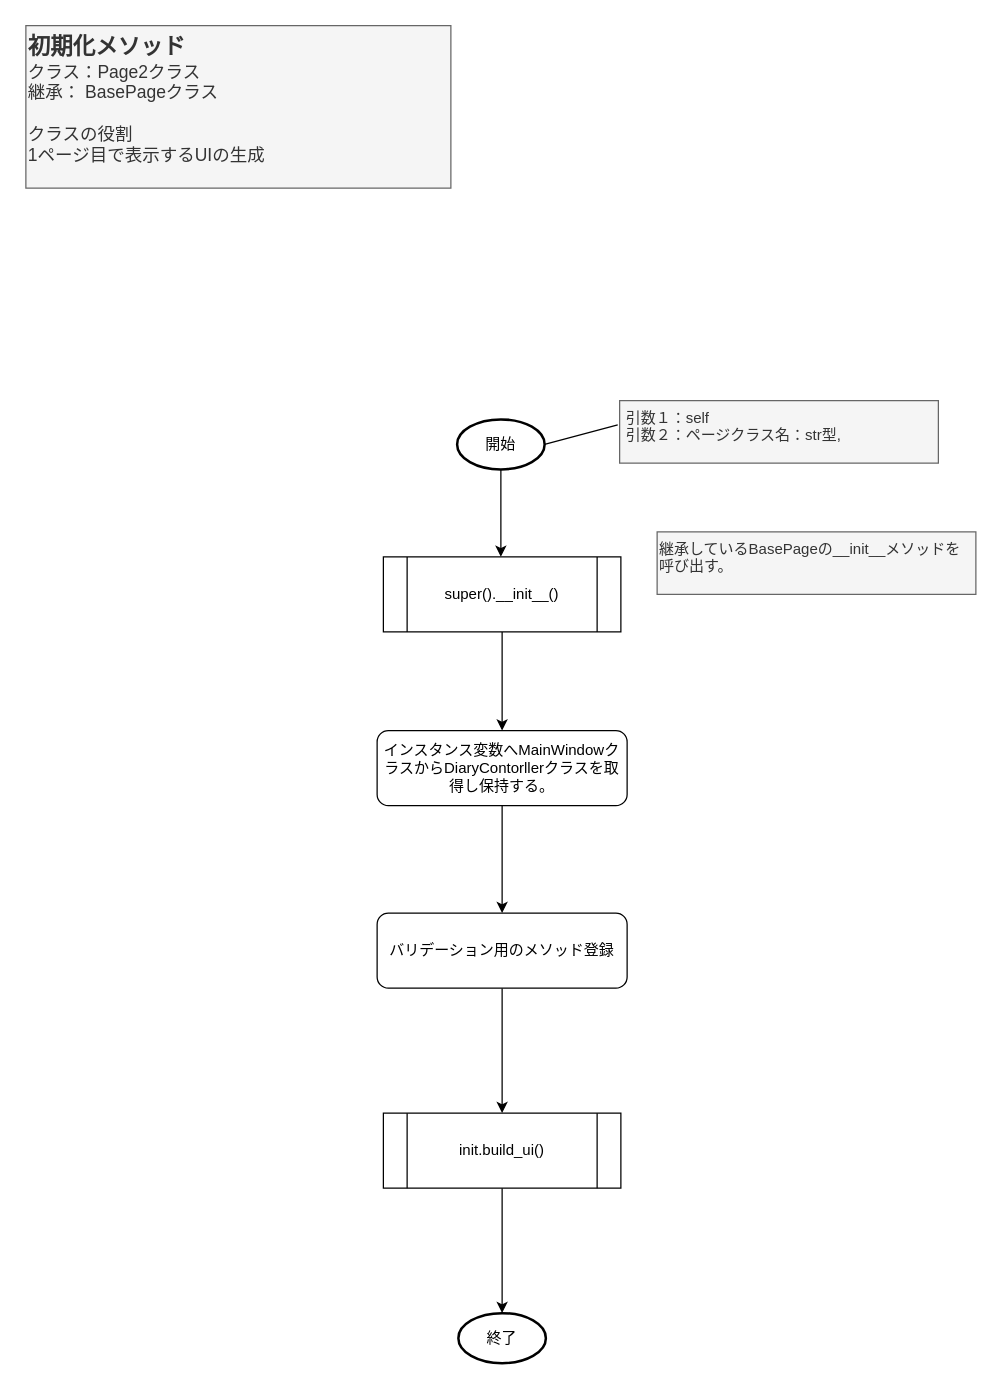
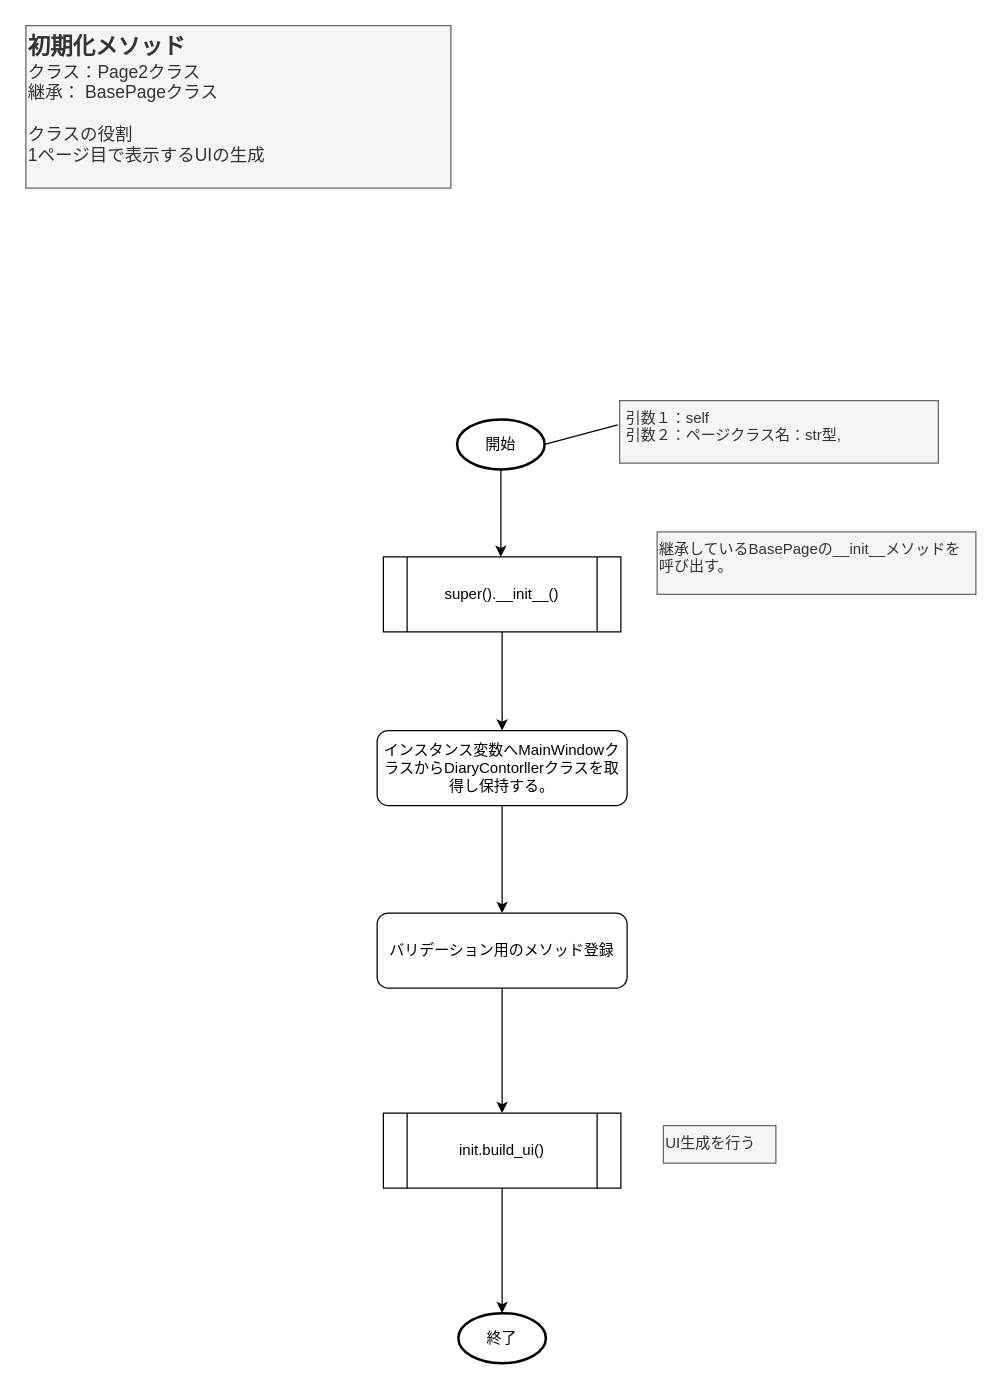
none -> (719, 1144)
